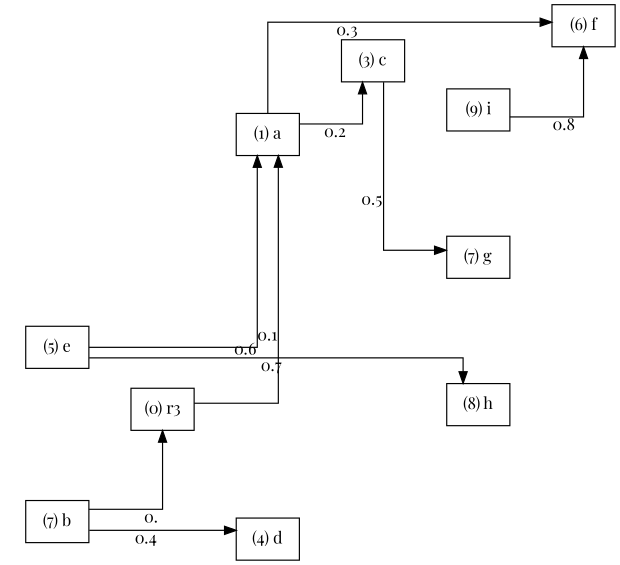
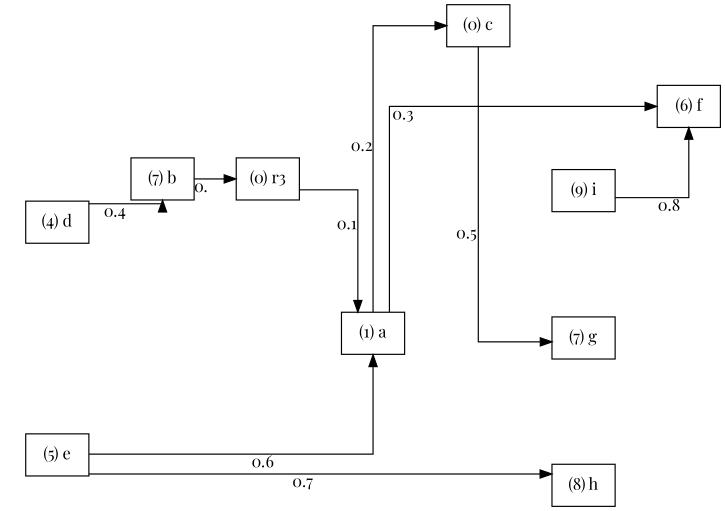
(373, 61) -> (478, 26)
(157, 530) -> (126, 204)
